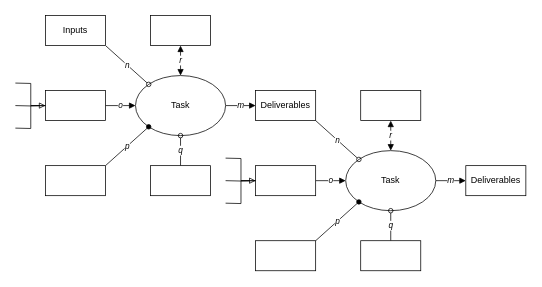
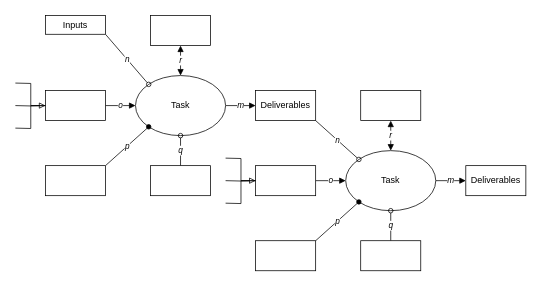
(75, 30) -> (75, 25)
